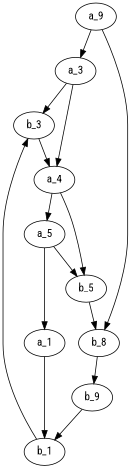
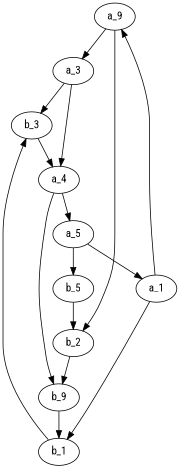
none -> (150, 154)
(74, 229) -> (39, 285)
(99, 343) -> (73, 343)
